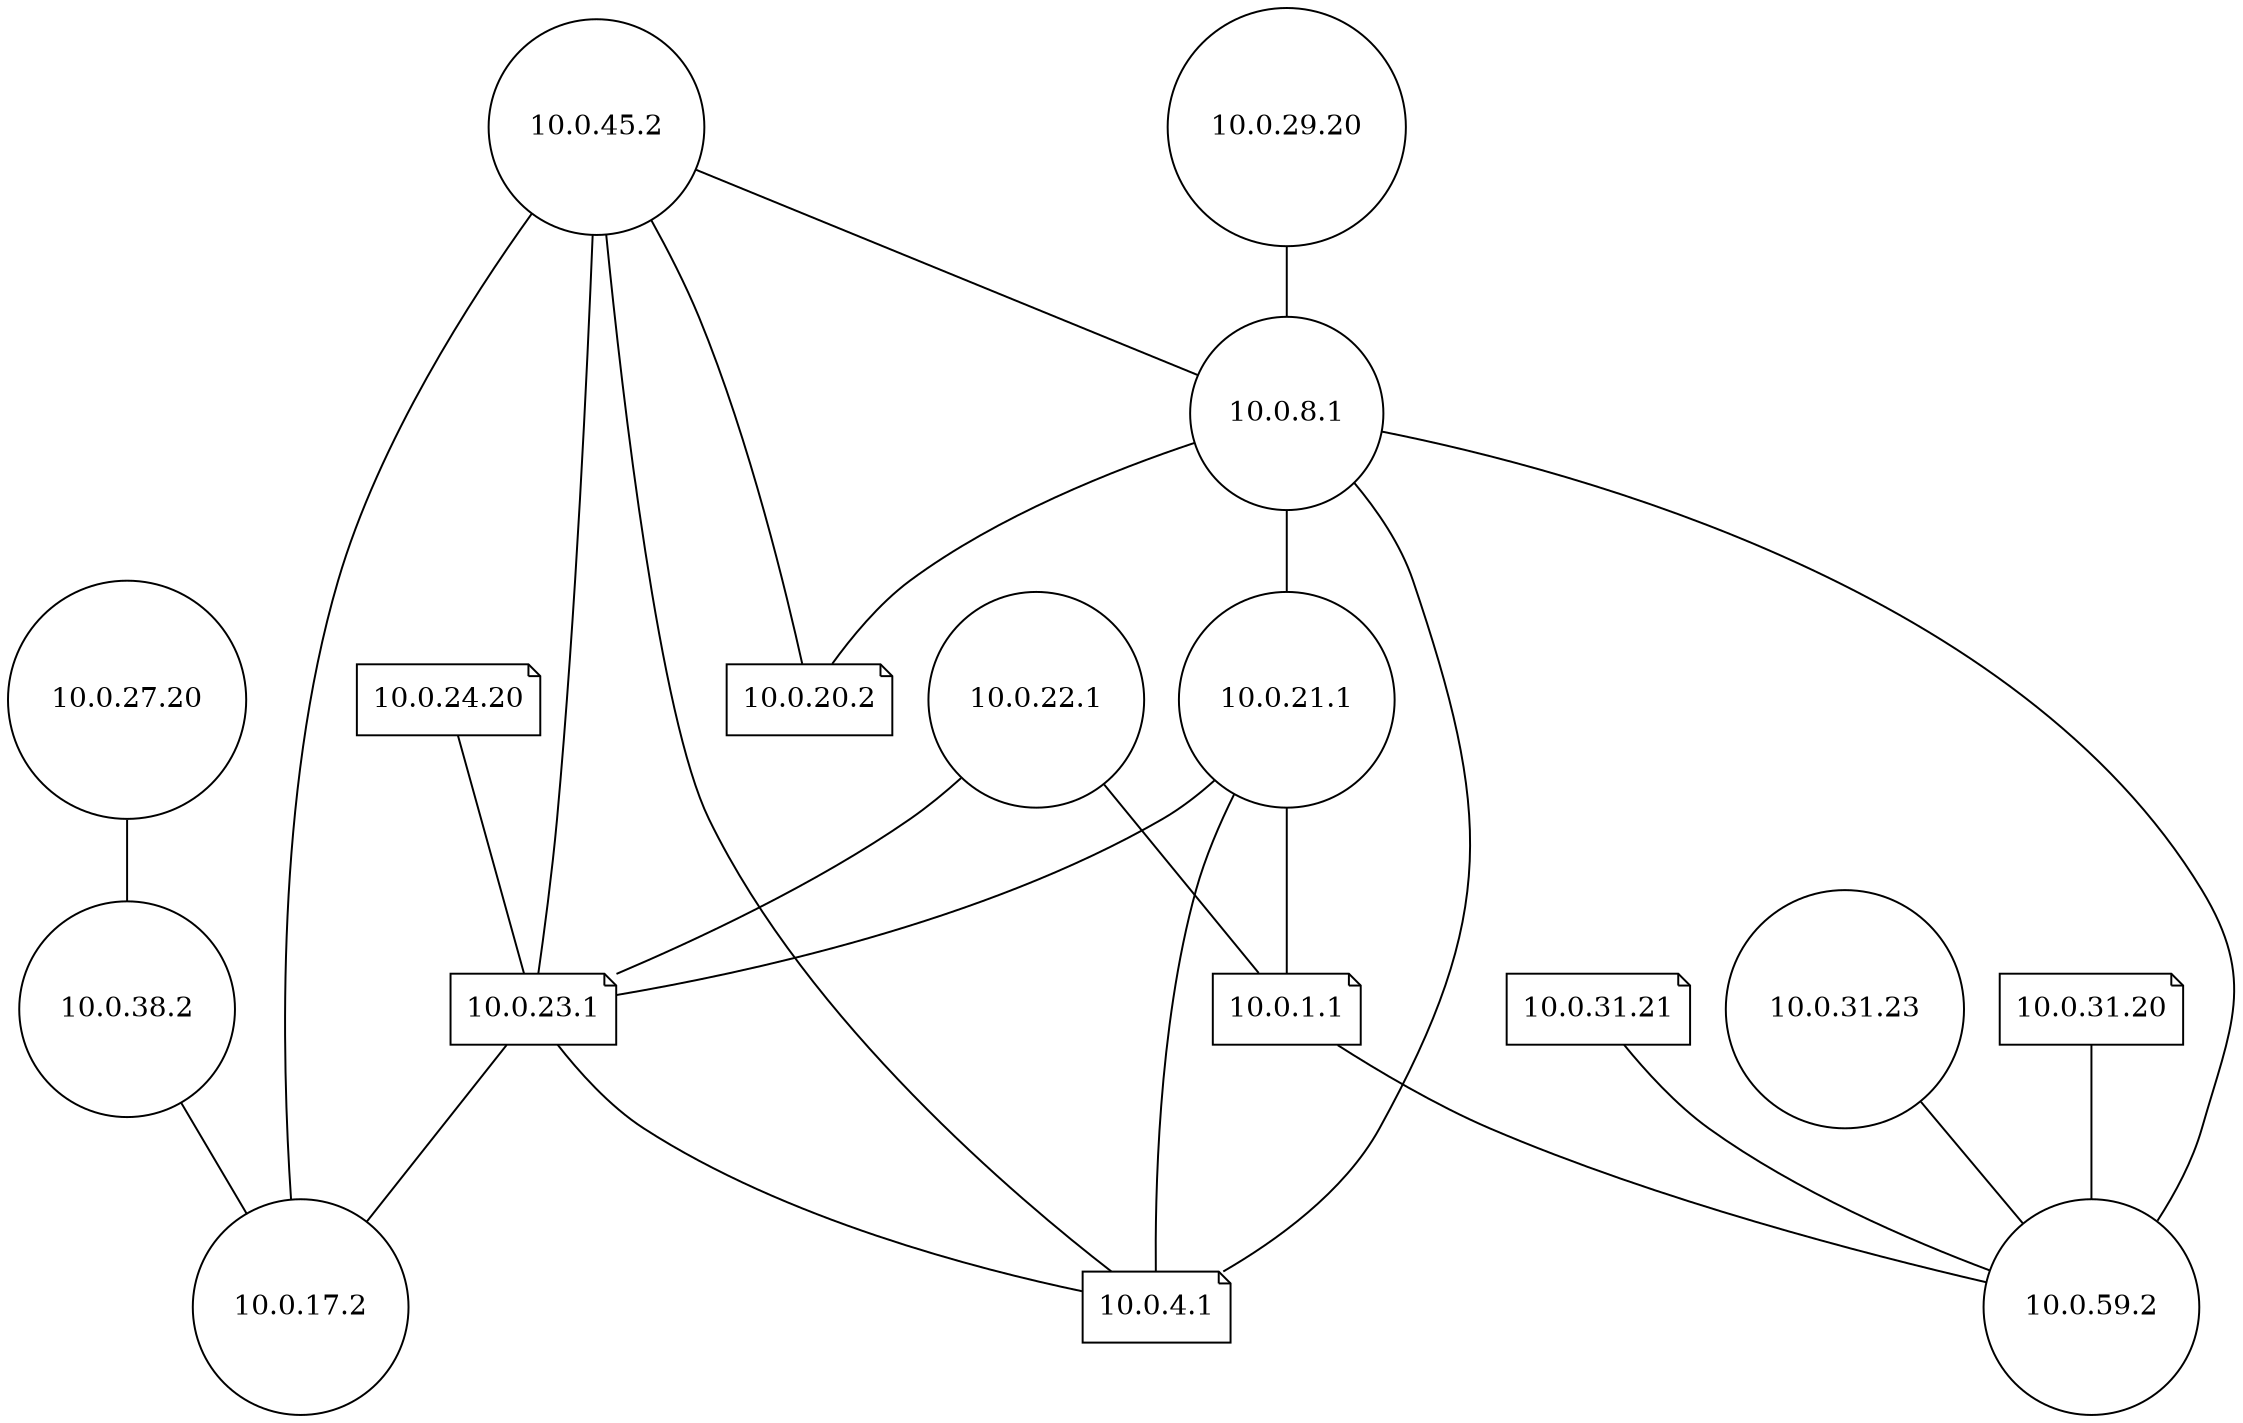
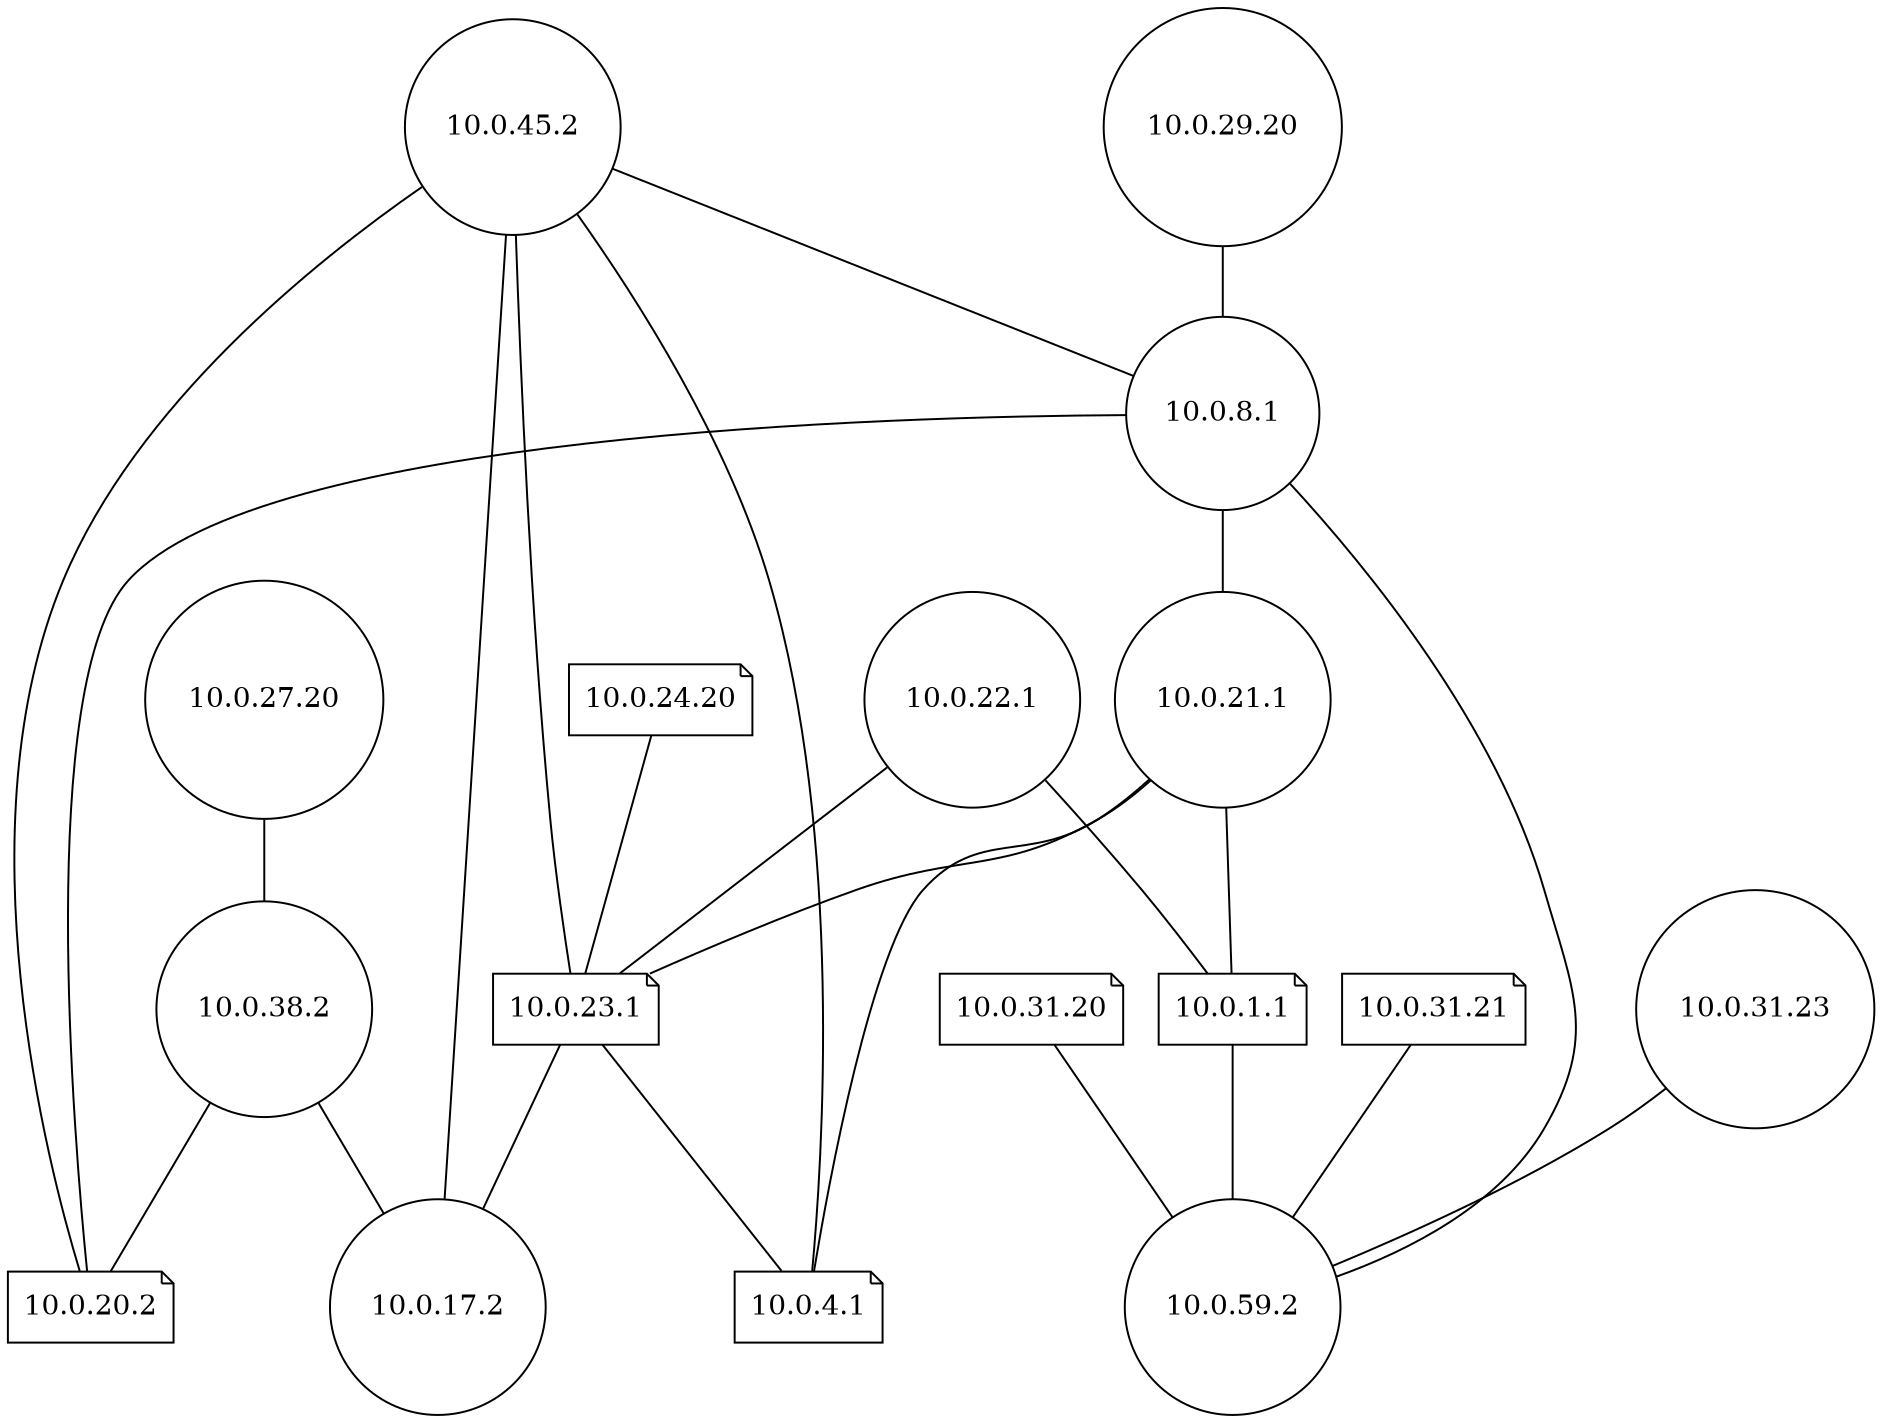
(1464, 909) -> none
none -> (161, 1187)
